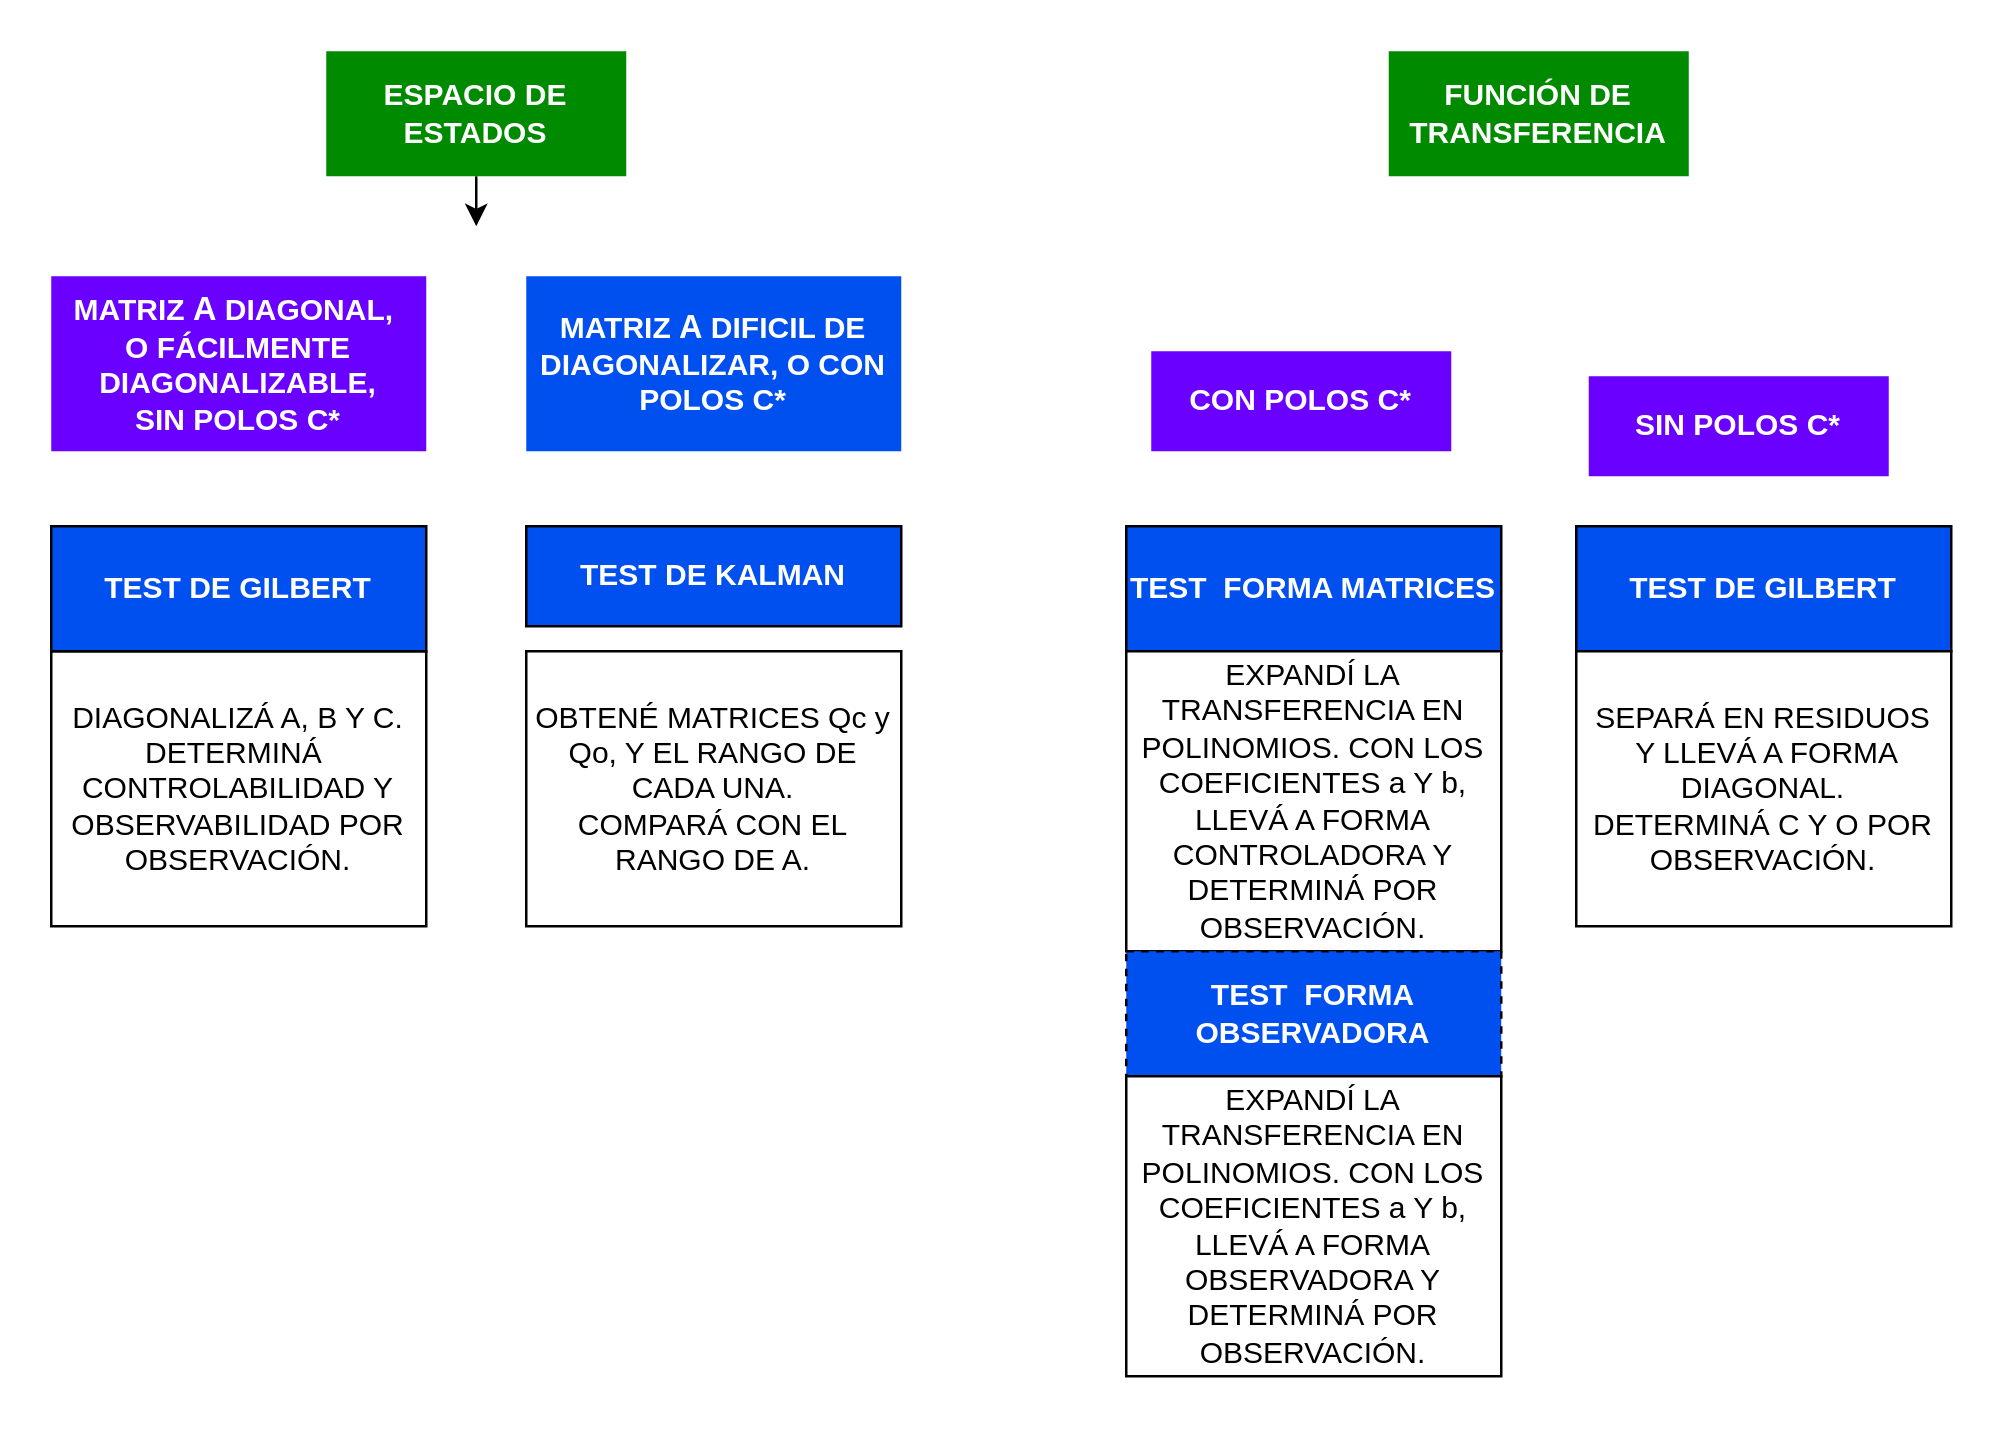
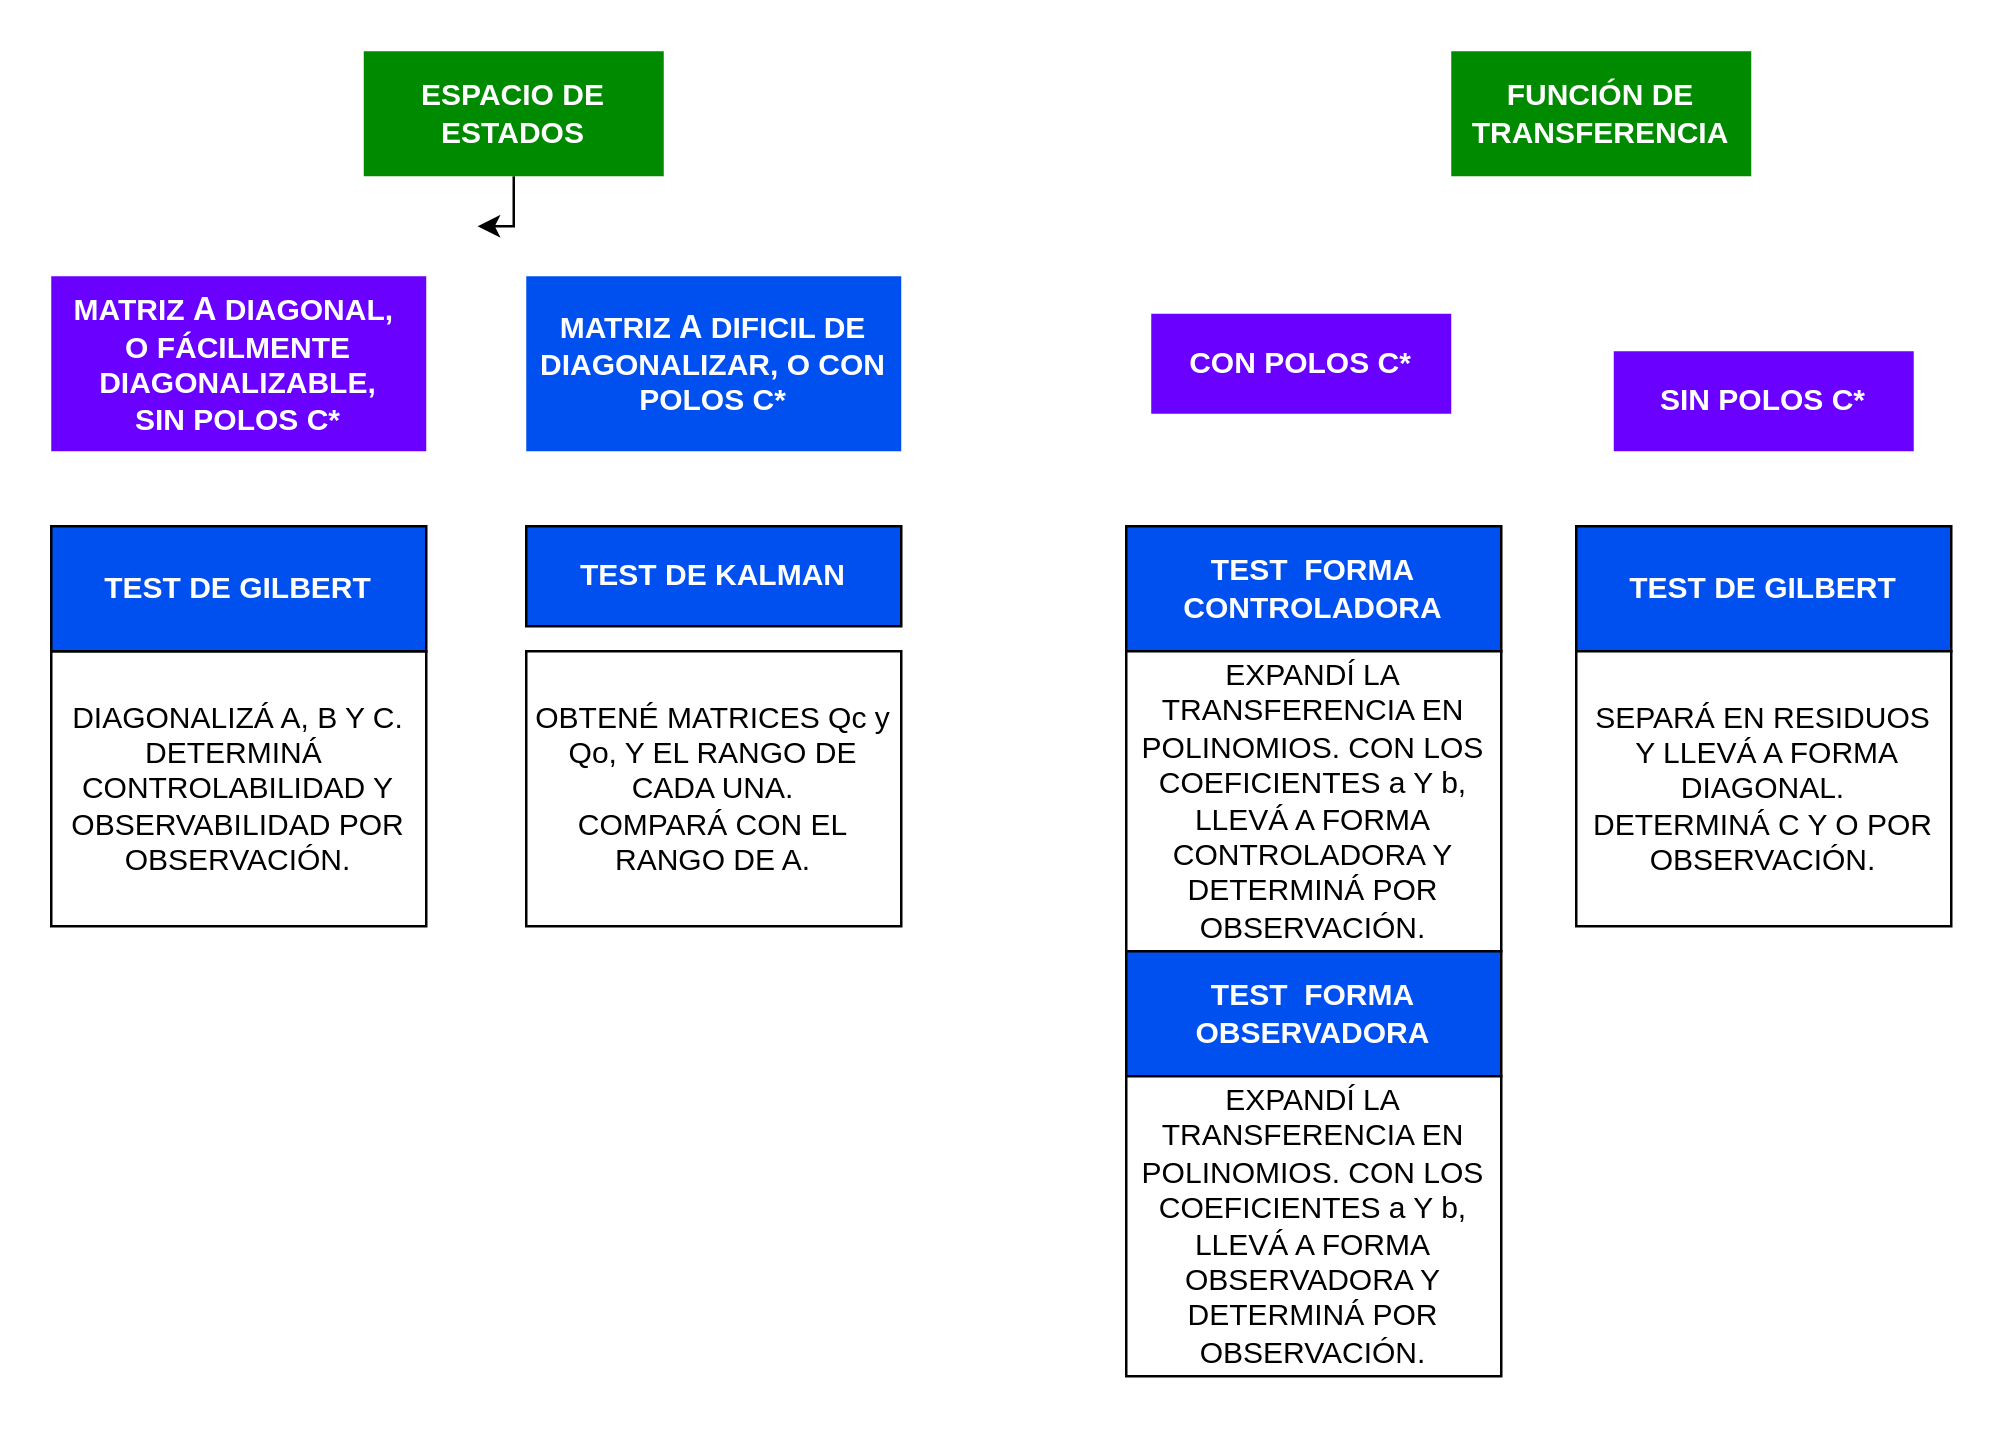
(476, 114) -> (514, 114)
(1539, 114) -> (1601, 114)
(1301, 401) -> (1301, 364)
(1739, 426) -> (1764, 401)
(1314, 589) -> (1314, 589)
(1314, 1014) -> (1314, 1014)
